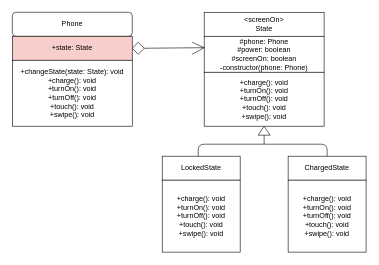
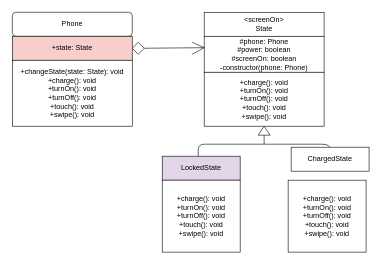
(201, 168) -> (201, 168)
(327, 168) -> (330, 159)
